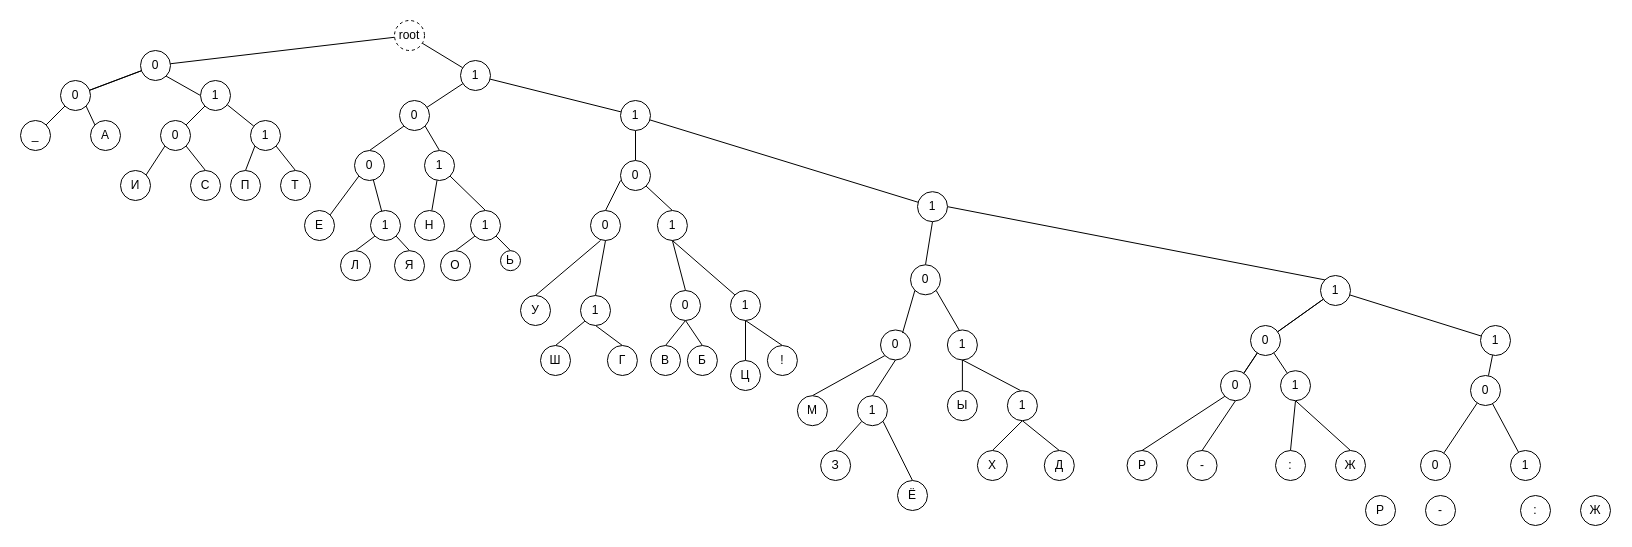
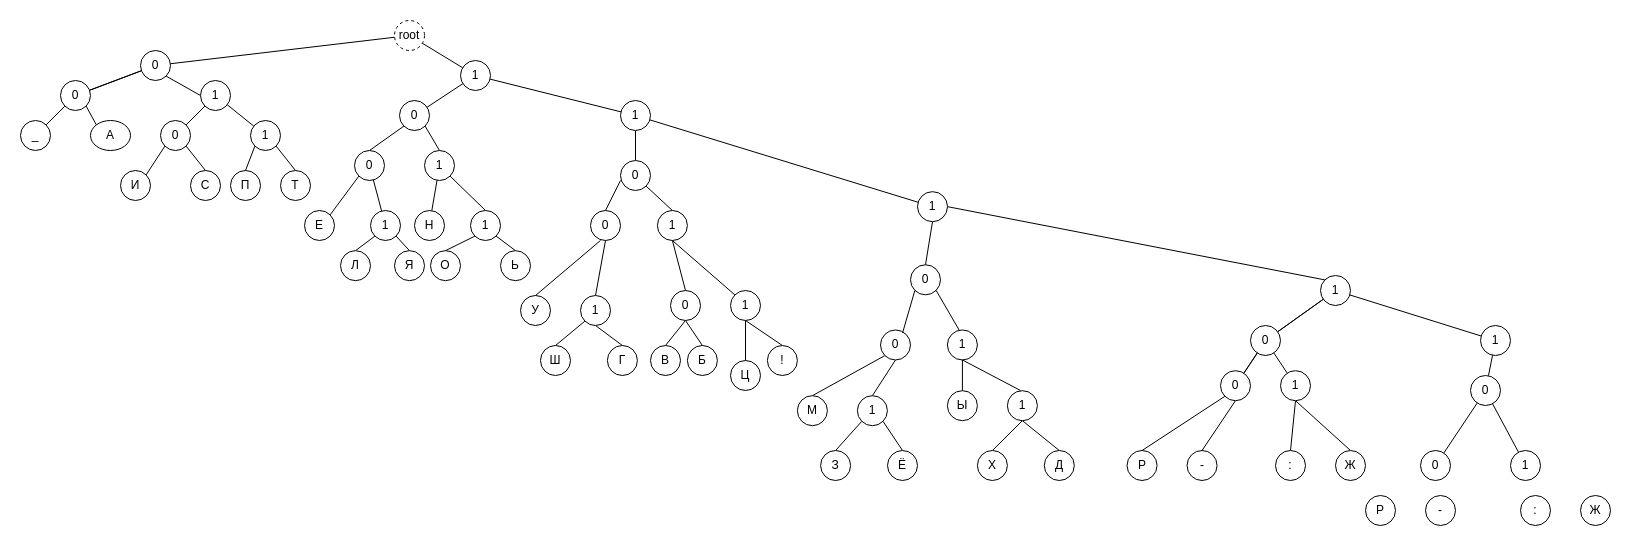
(106, 136) -> (111, 136)
(511, 261) -> (516, 266)
(456, 266) -> (446, 266)
(913, 496) -> (903, 466)
